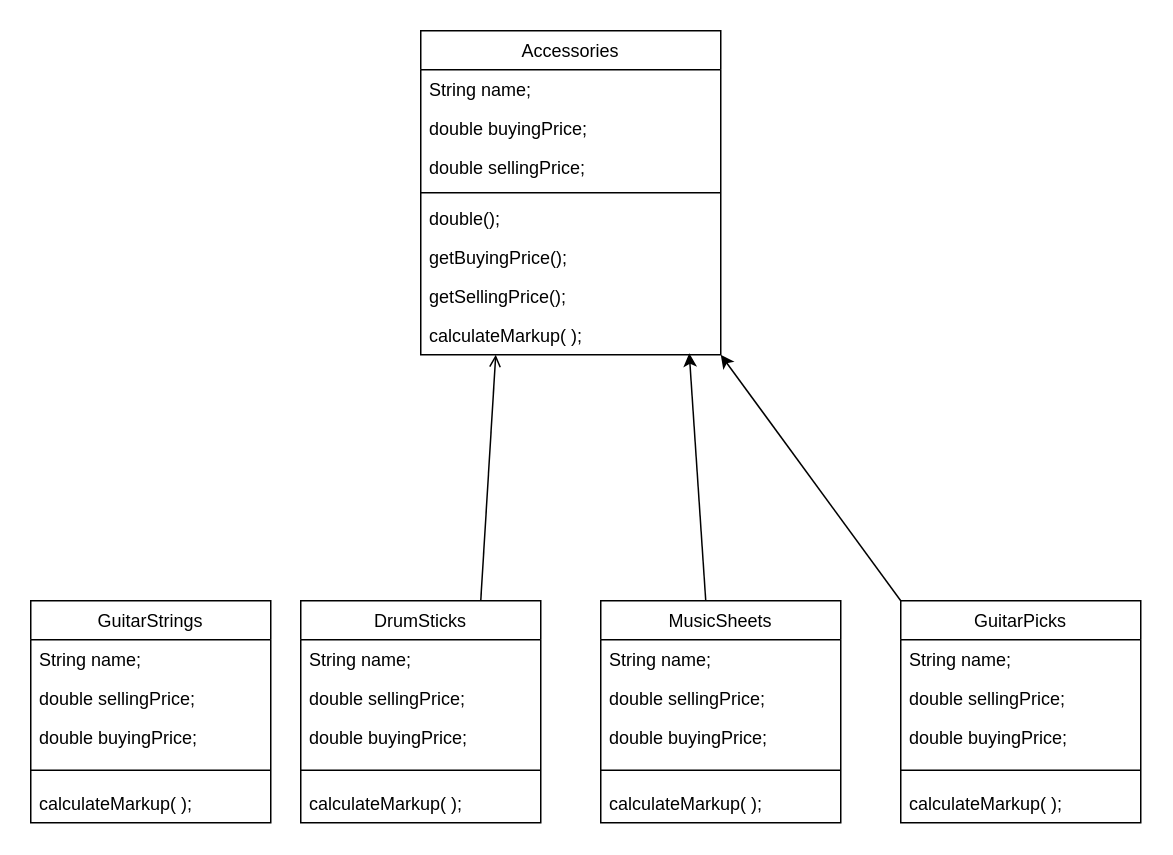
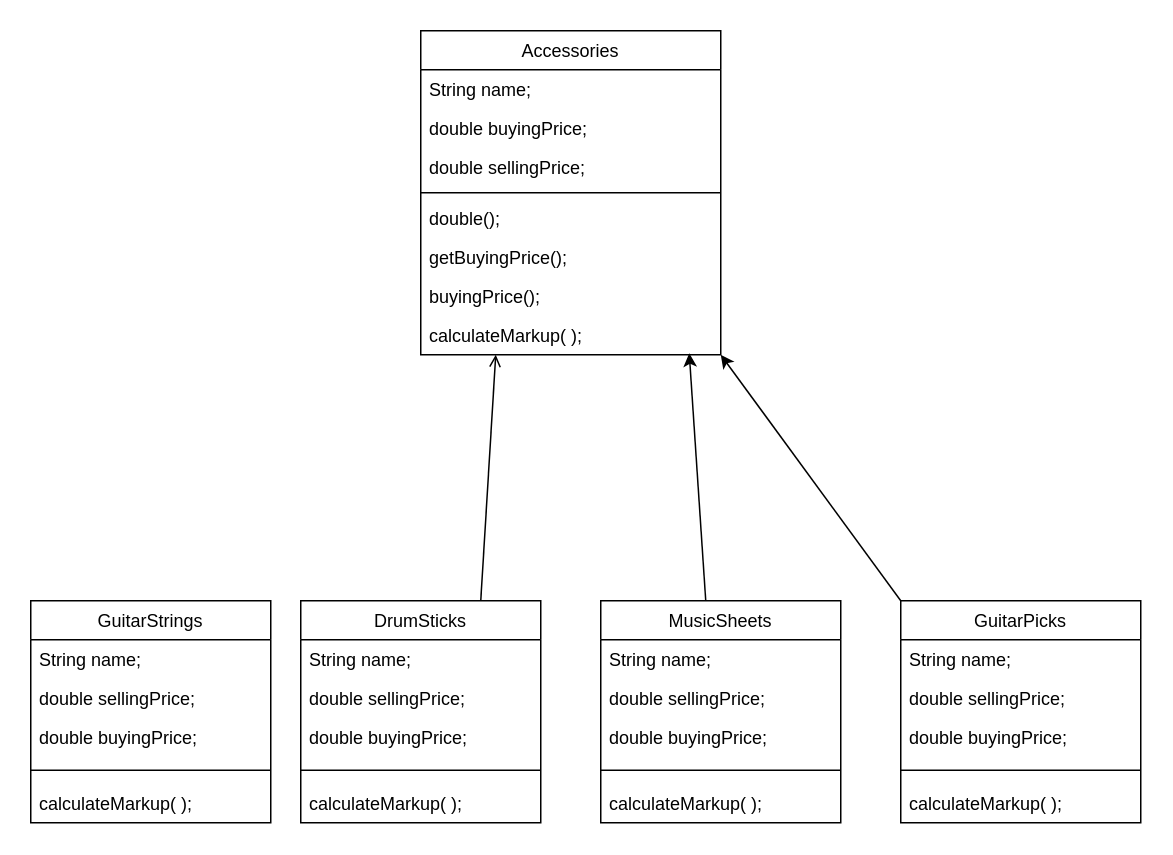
(508, 297) -> (493, 297)
